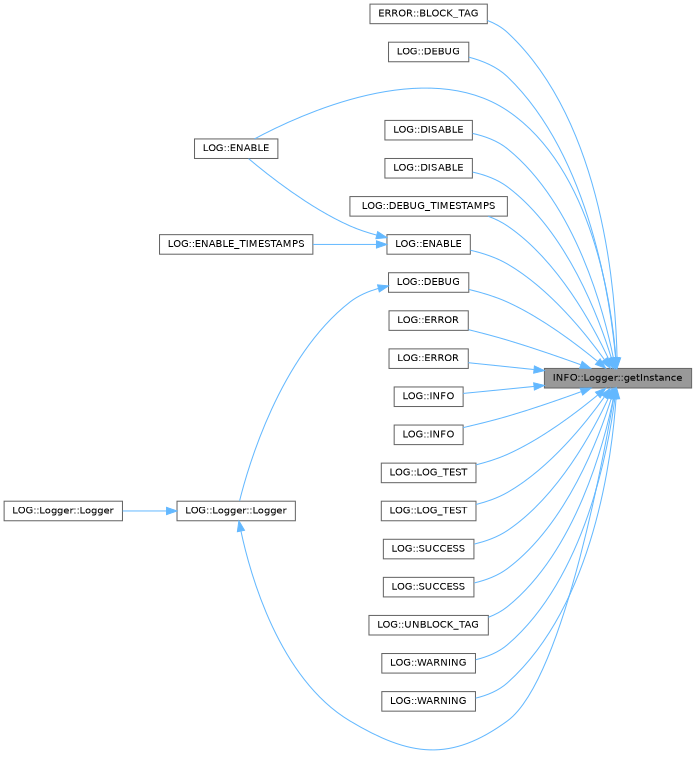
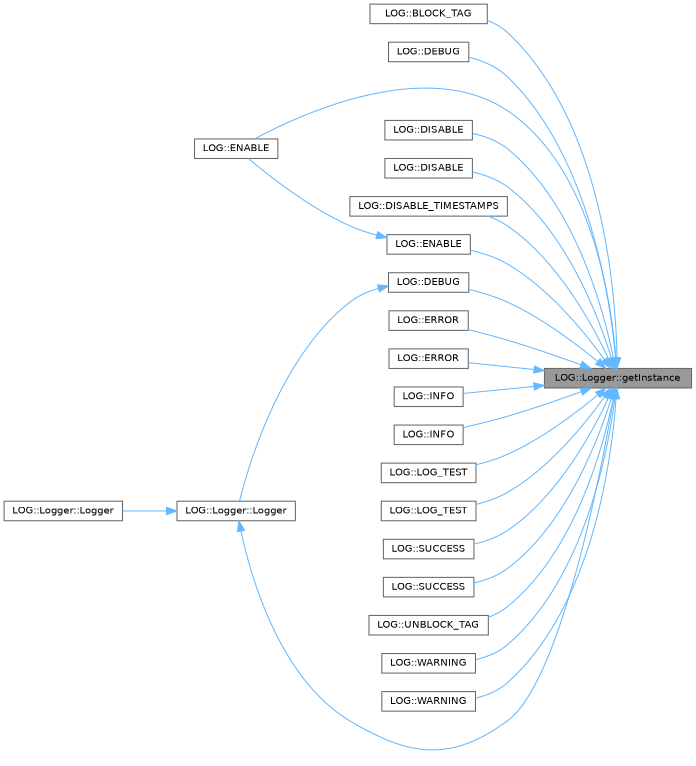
(429, 14) -> (429, 14)
(429, 206) -> (429, 206)
(236, 244) -> none
(618, 378) -> (618, 378)
